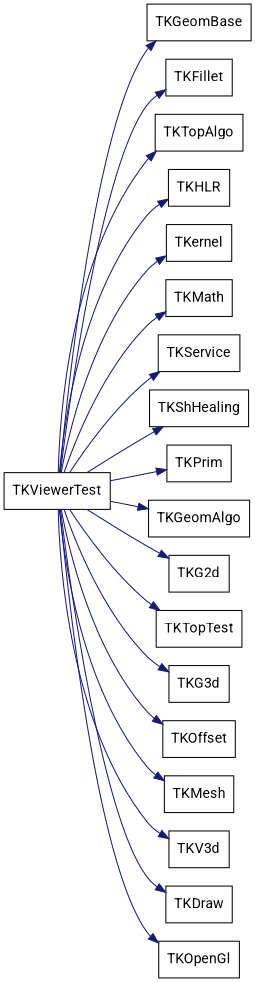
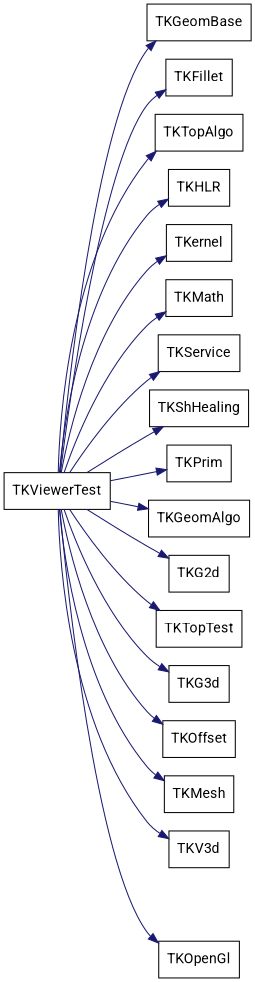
(199, 904) -> none
